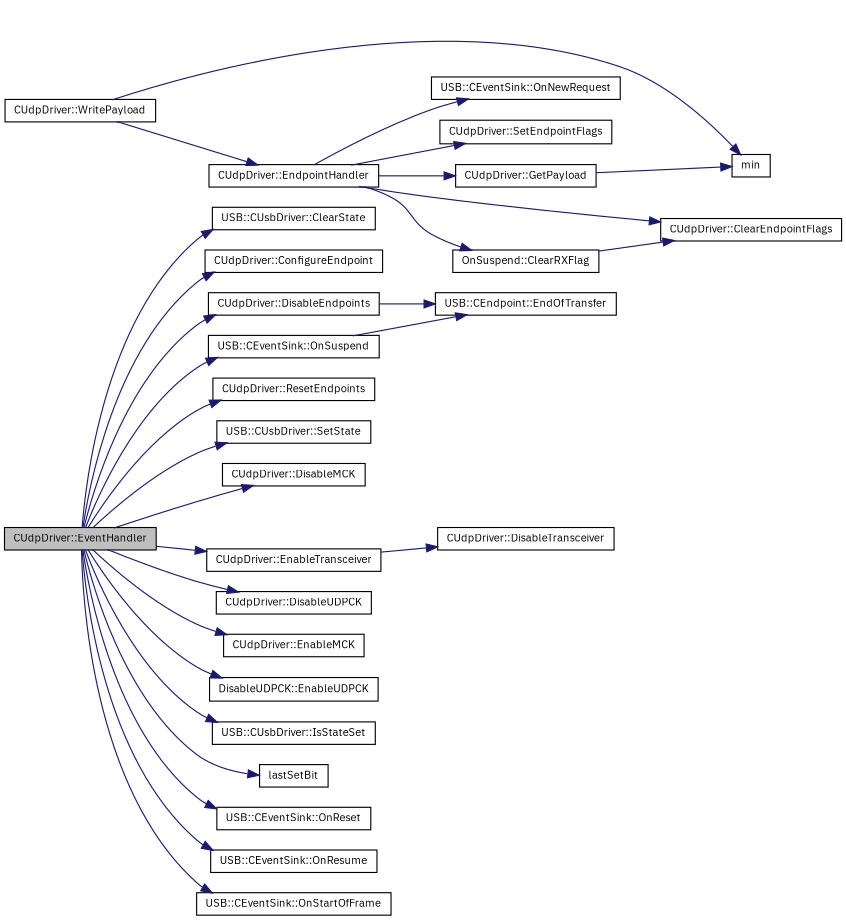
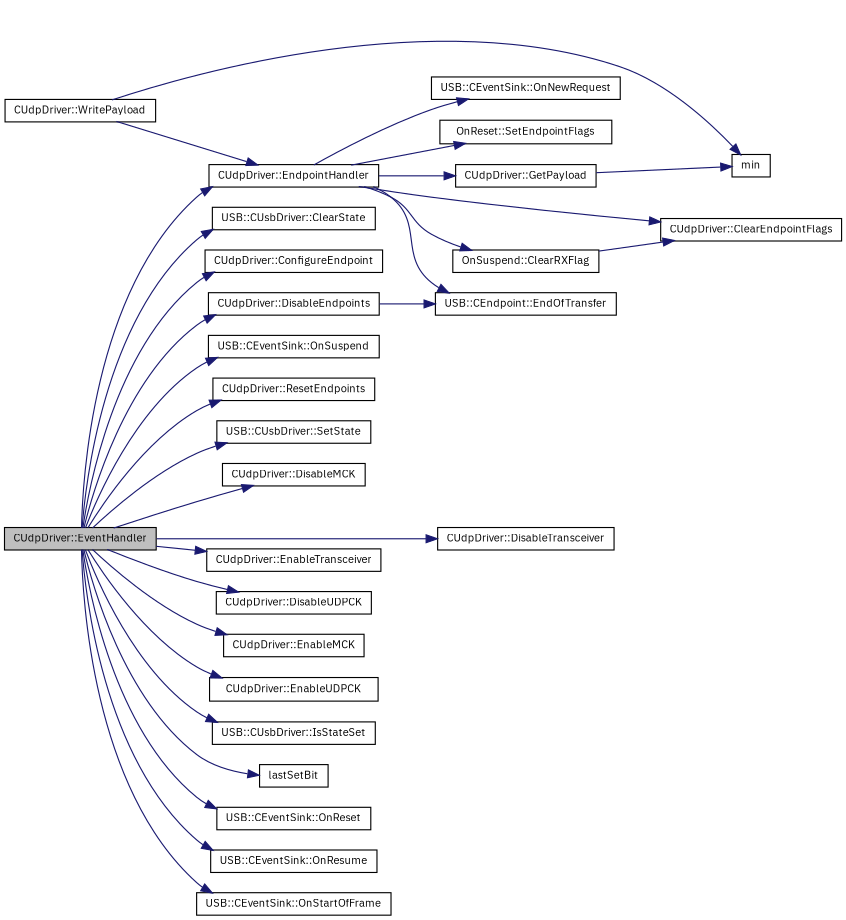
(526, 132) -> (526, 132)
(404, 326) -> (410, 234)
none -> (110, 347)
(404, 550) -> (291, 539)
(294, 689) -> (294, 689)
